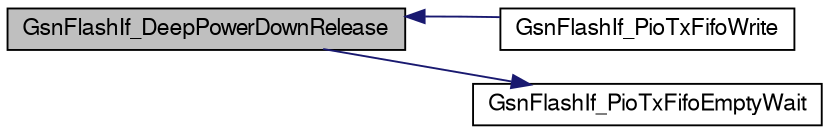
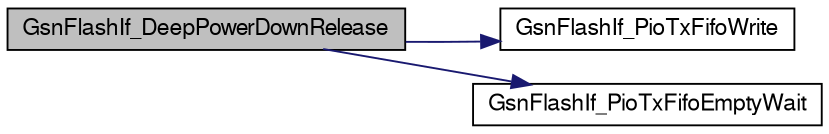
(463, 17) -> (443, 42)
